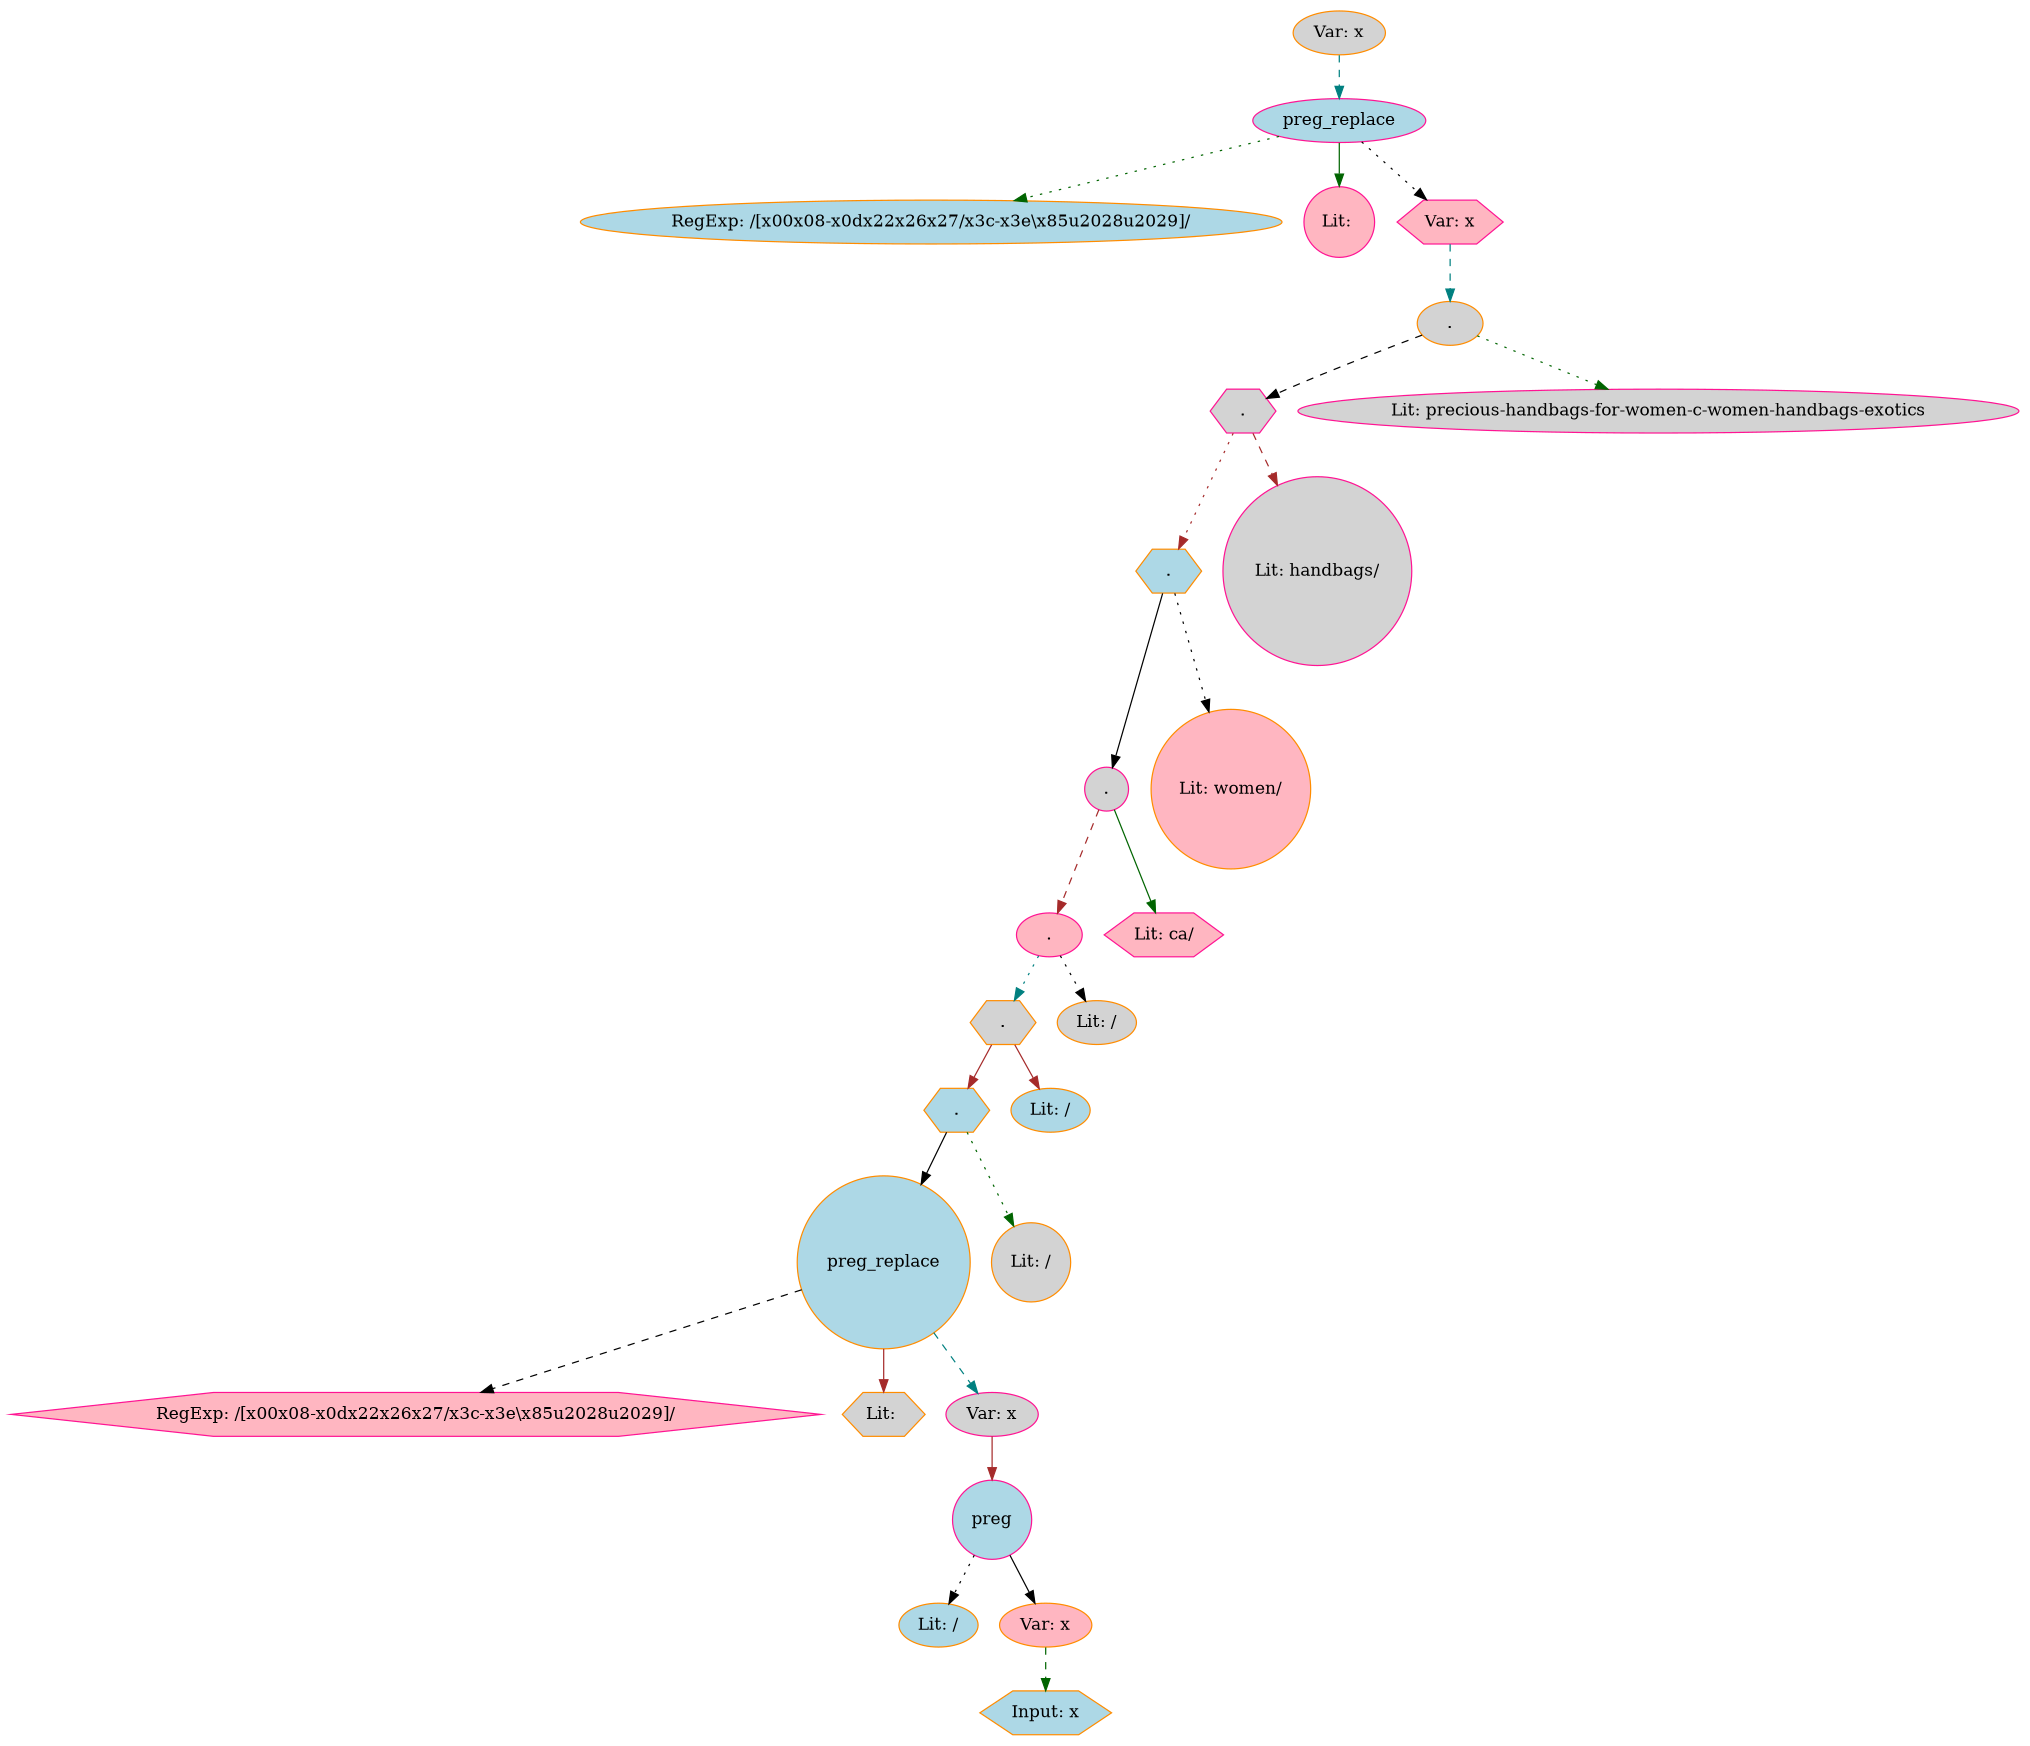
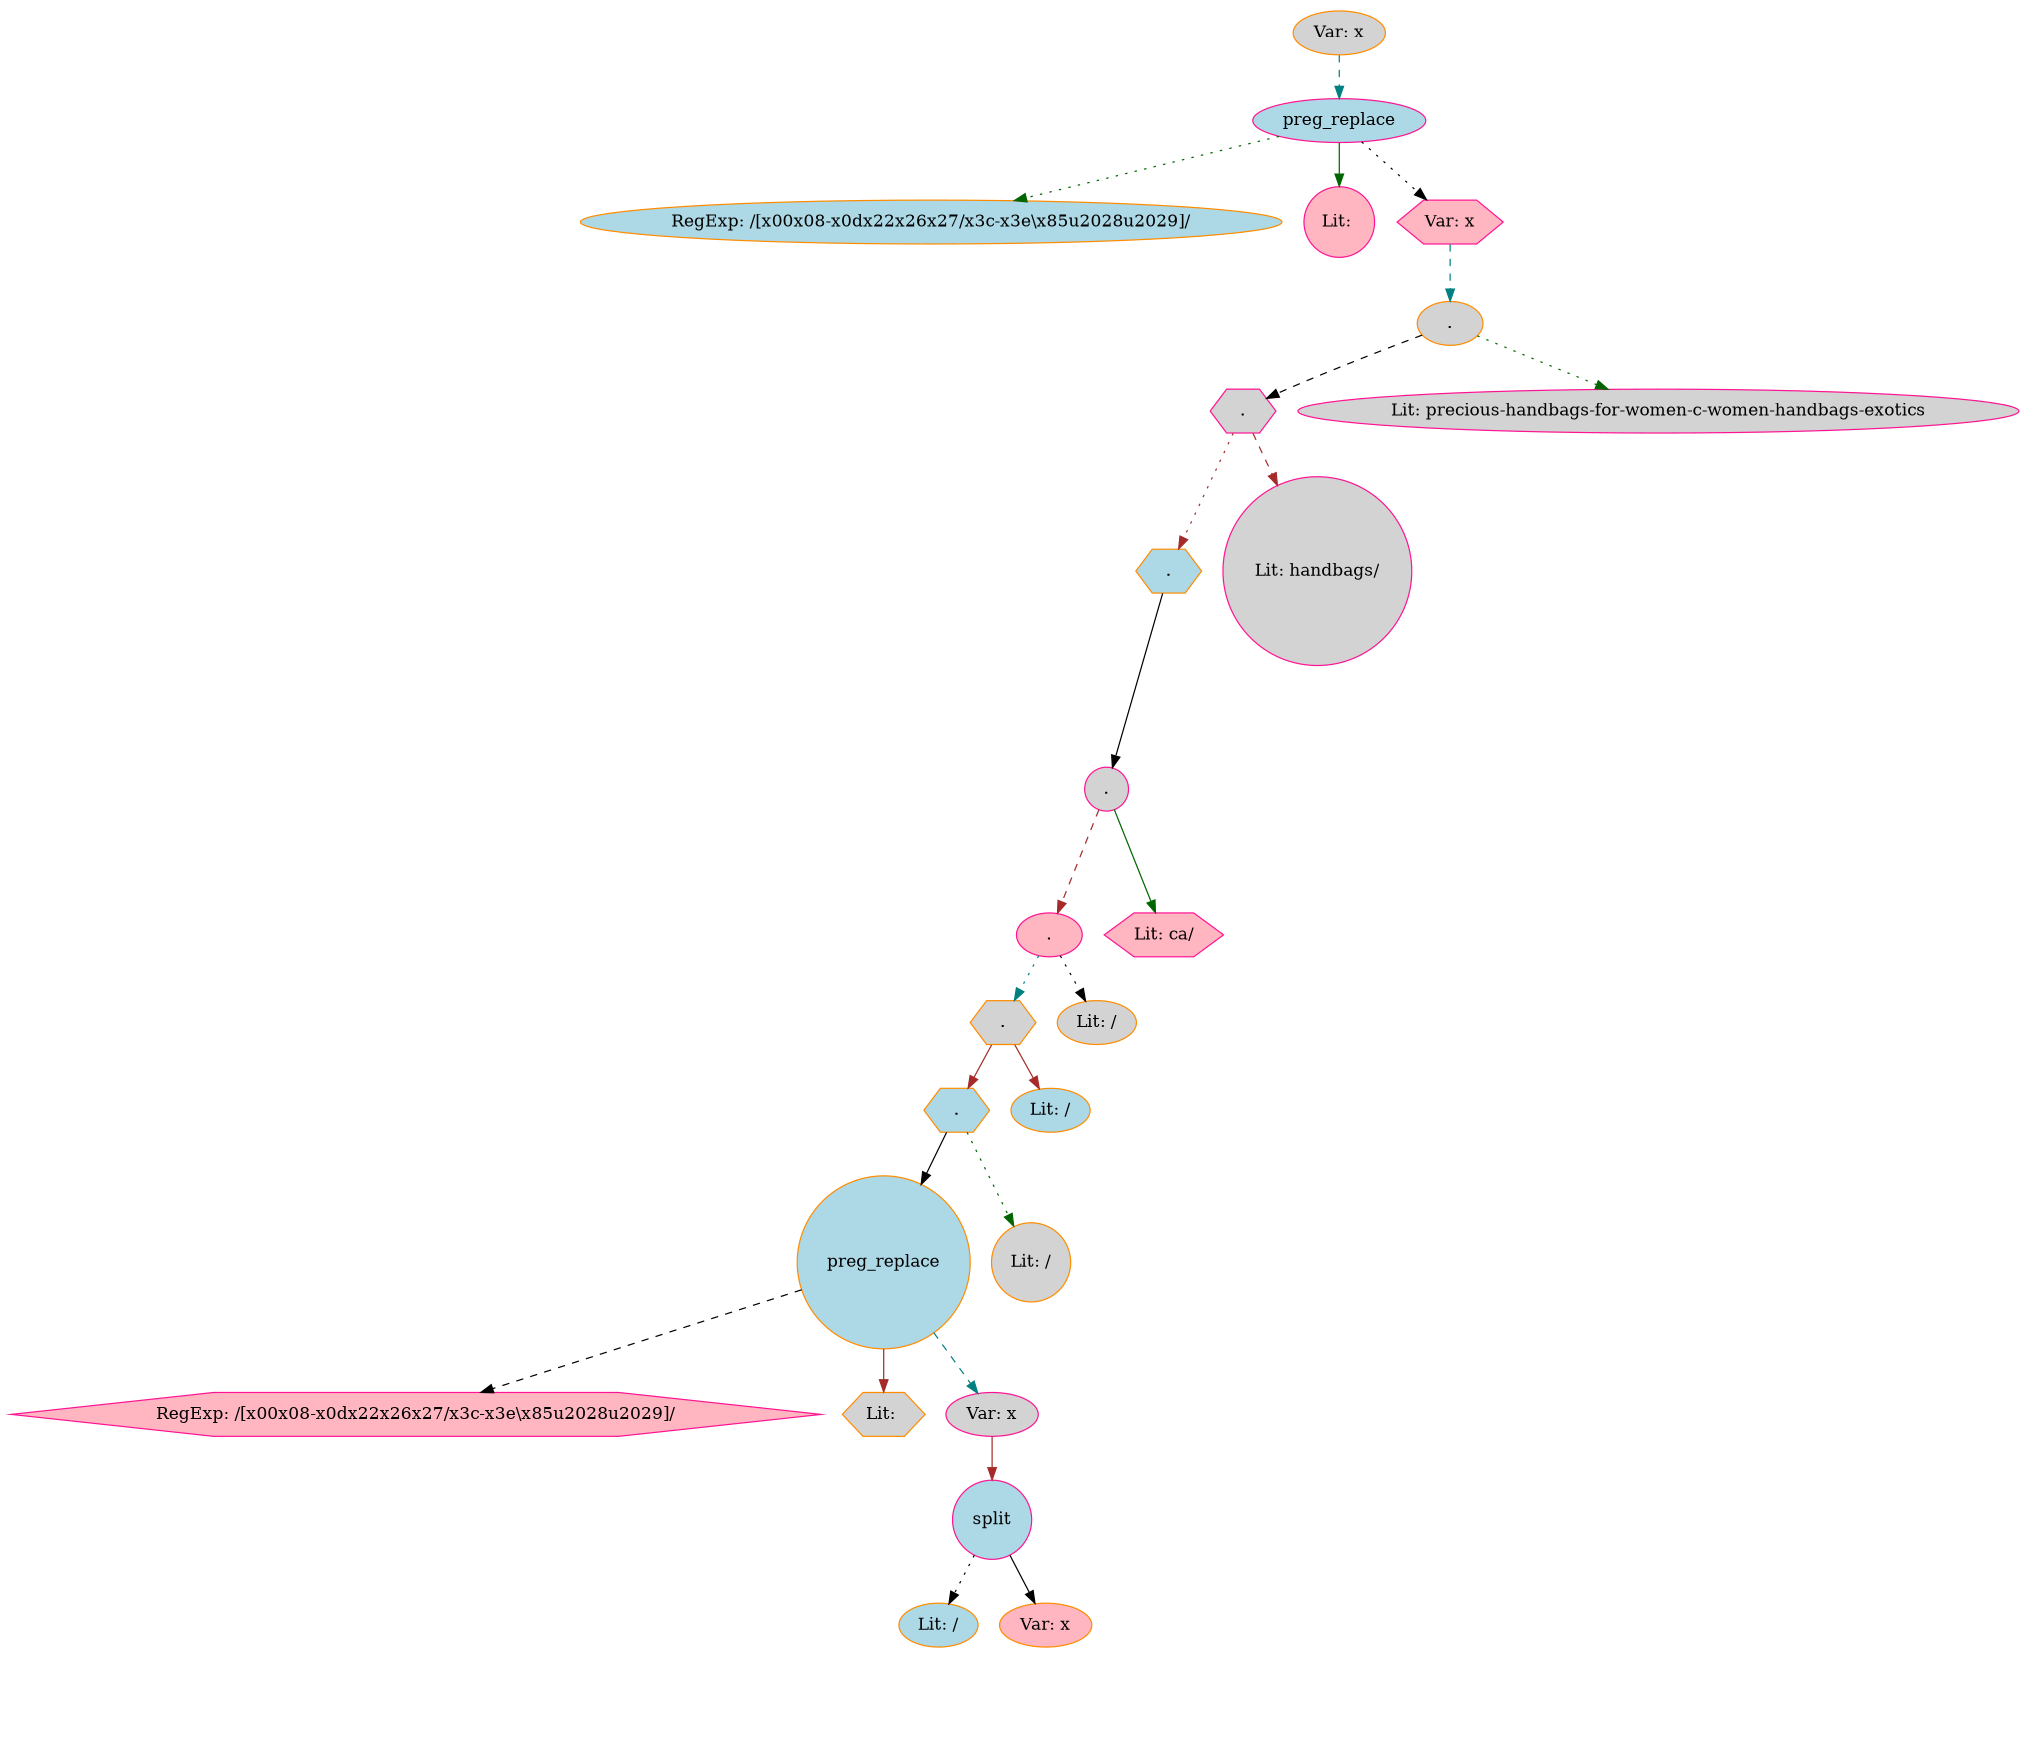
(1231, 789) -> none
(992, 1520) -> (992, 1520)
(1046, 1713) -> none
